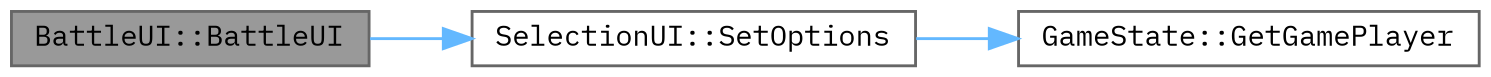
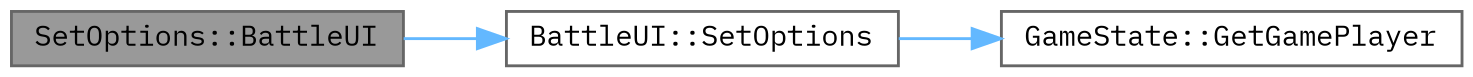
(190, 39) -> (207, 39)
(694, 39) -> (702, 39)
